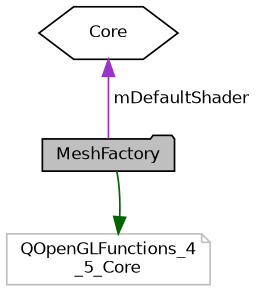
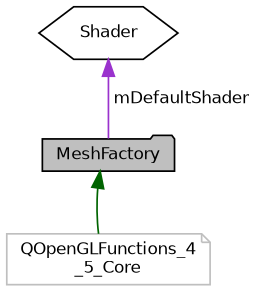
(108, 33) -> (108, 33)
(120, 194) -> (97, 211)
